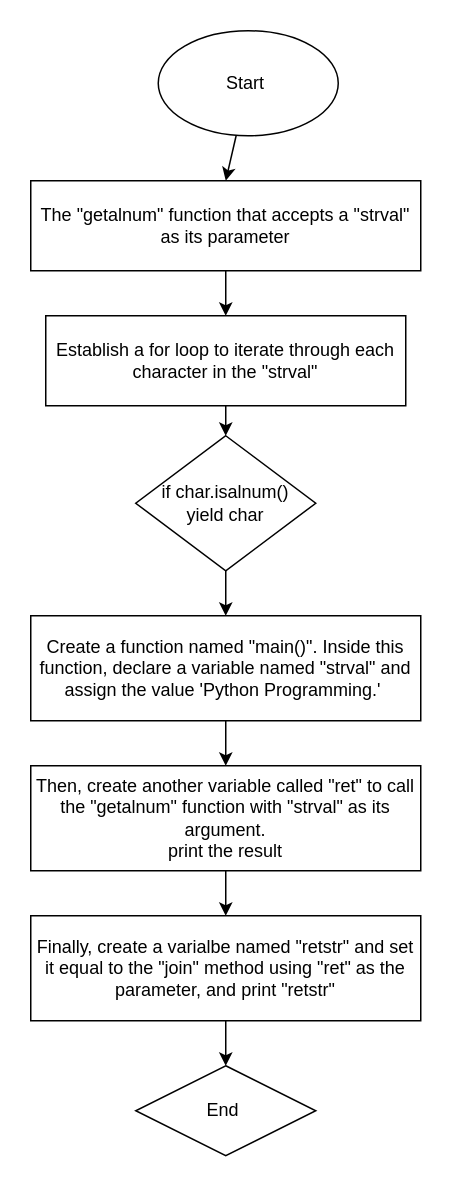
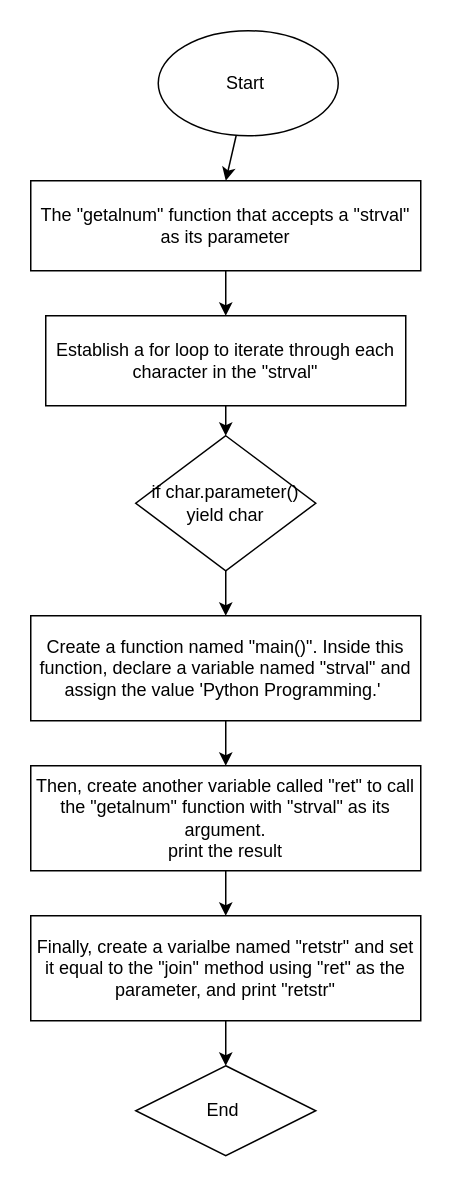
(226, 503) -> (226, 503)
